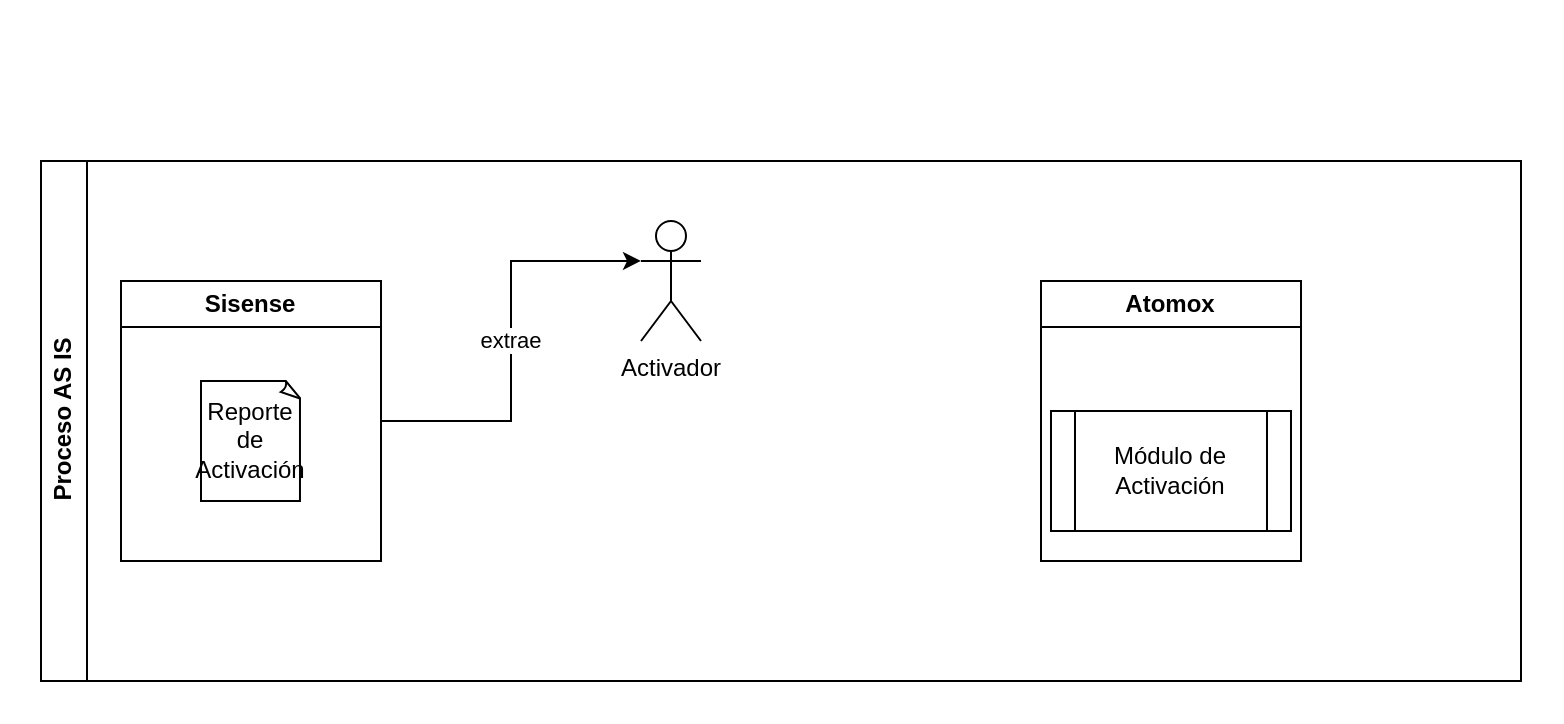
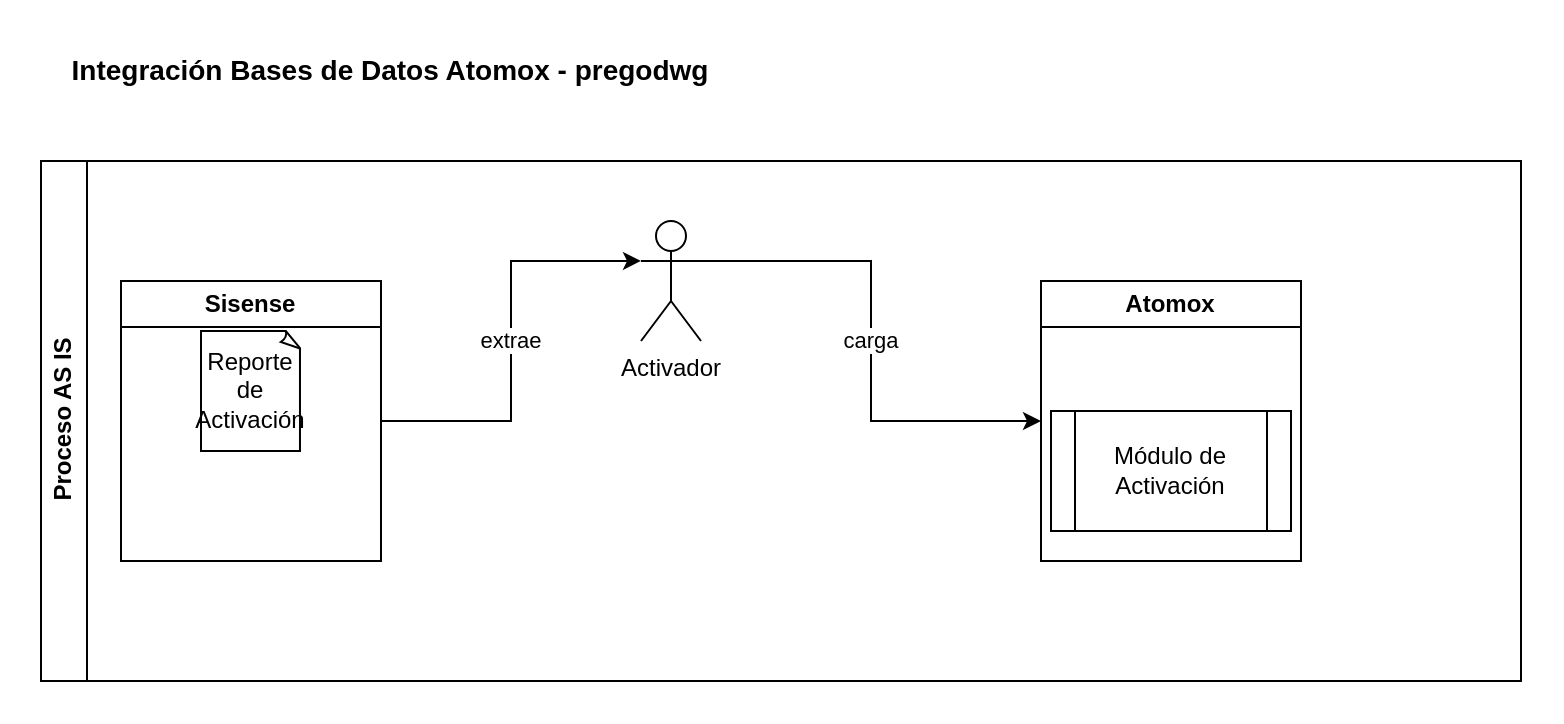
none -> (391, 71)
none -> (871, 335)
(251, 441) -> (251, 391)
